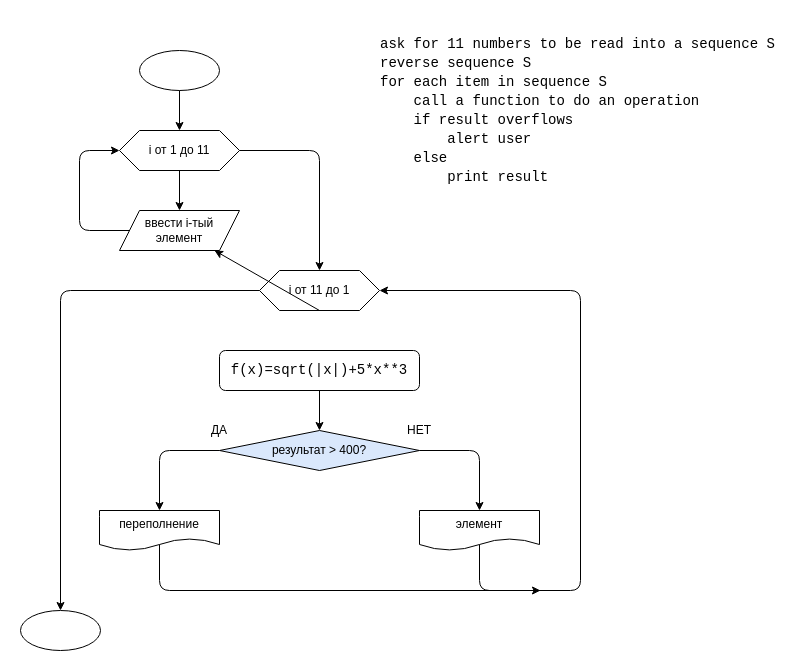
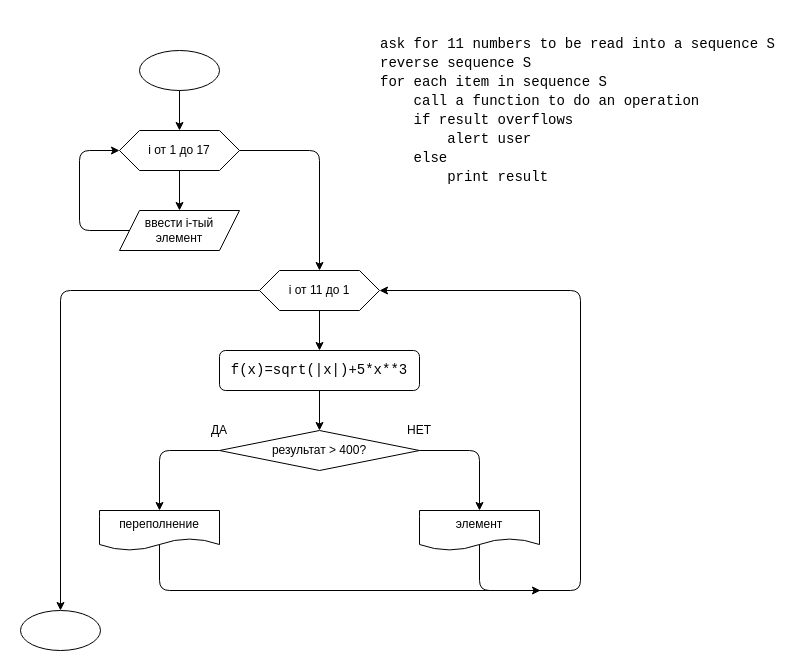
(180, 151) -> (180, 151)
(270, 282) -> (320, 327)
(320, 451) -> (320, 451)
